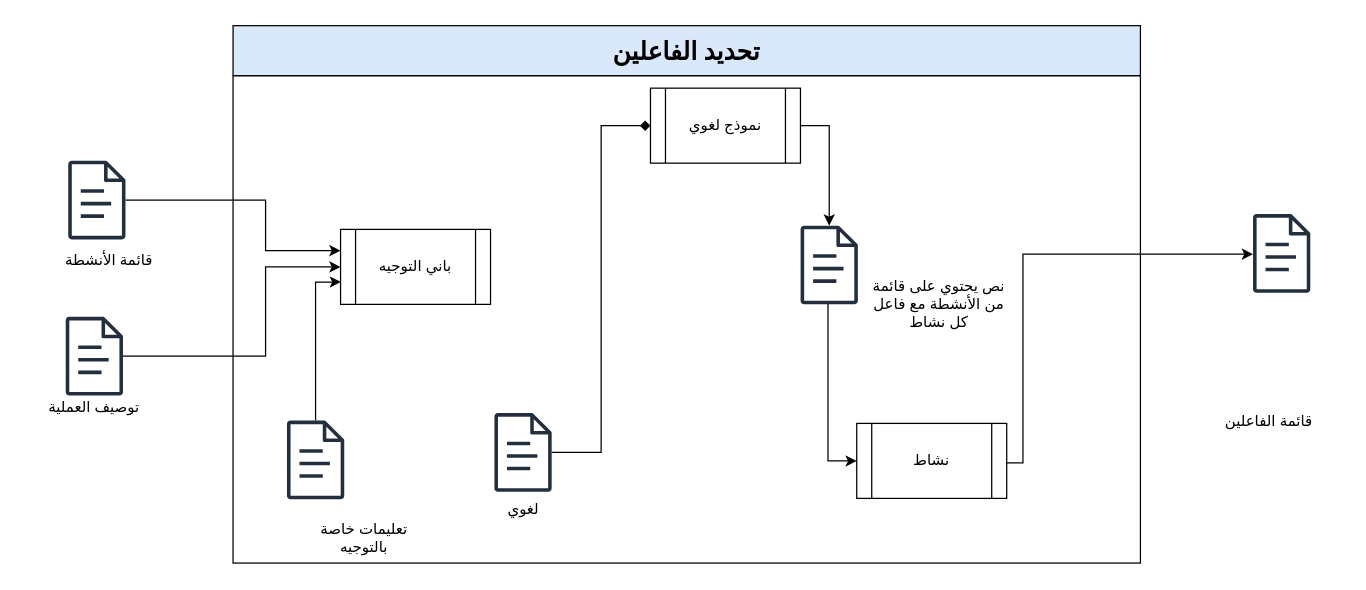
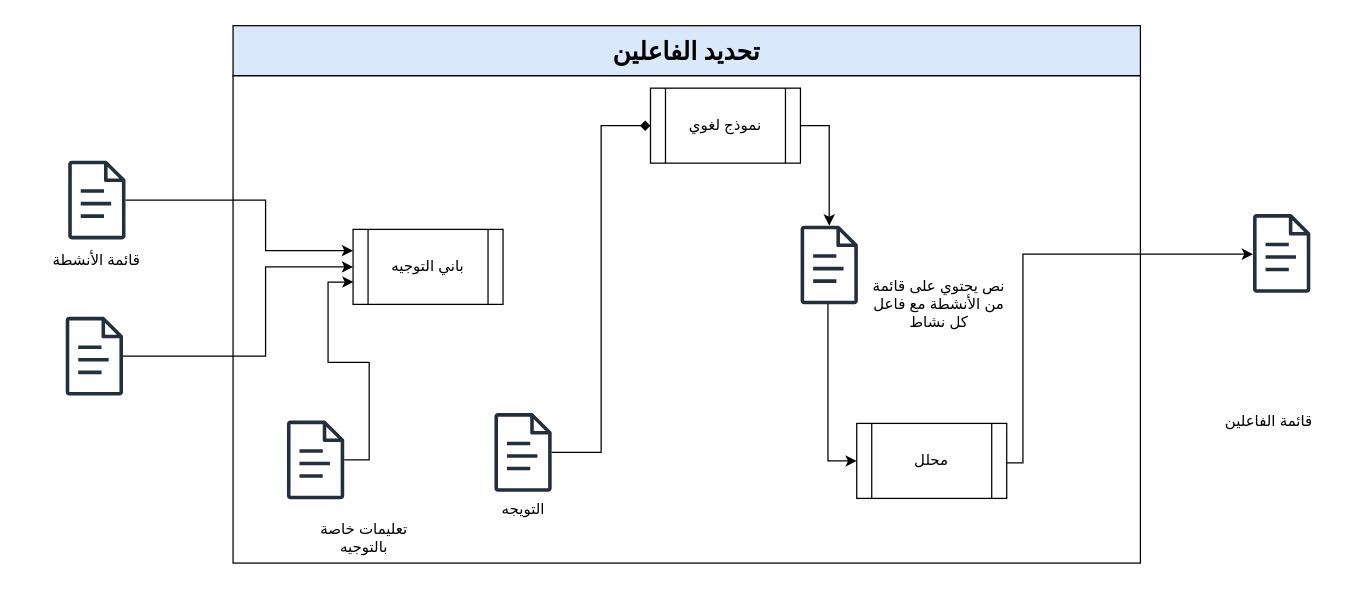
(109, 261) -> (97, 261)
(416, 267) -> (428, 267)
(94, 408) -> none
(932, 461) -> (932, 461)
(524, 510) -> (524, 510)
